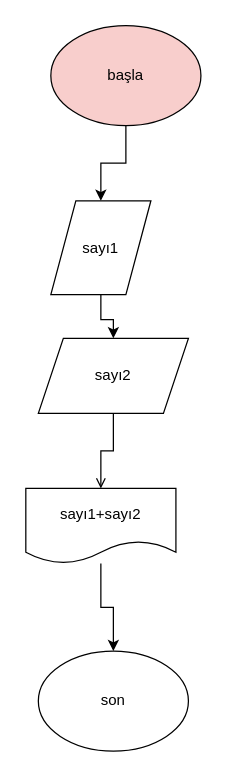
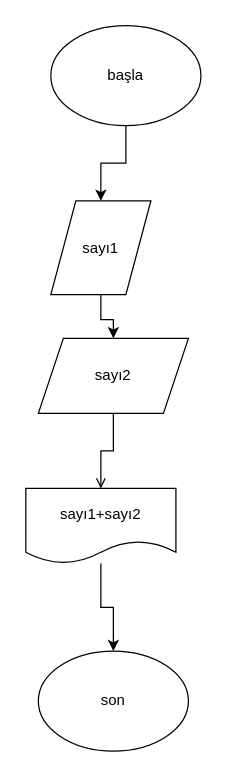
(126, 76) -> (126, 76)
